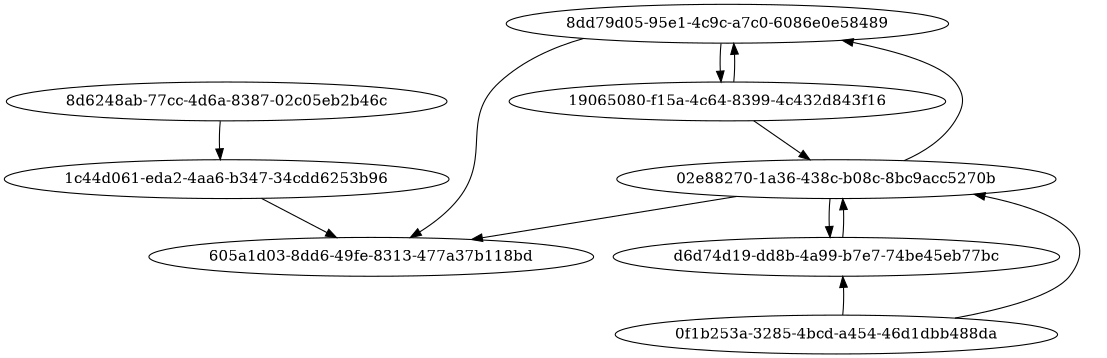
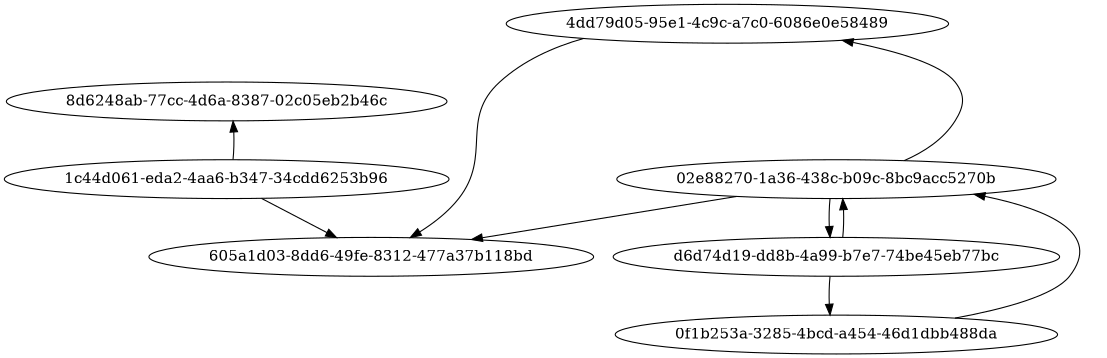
(727, 24) -> (727, 24)
(727, 101) -> none
(219, 135) -> (234, 146)
(836, 179) -> (836, 179)
(371, 257) -> (371, 257)
(844, 301) -> (829, 290)
